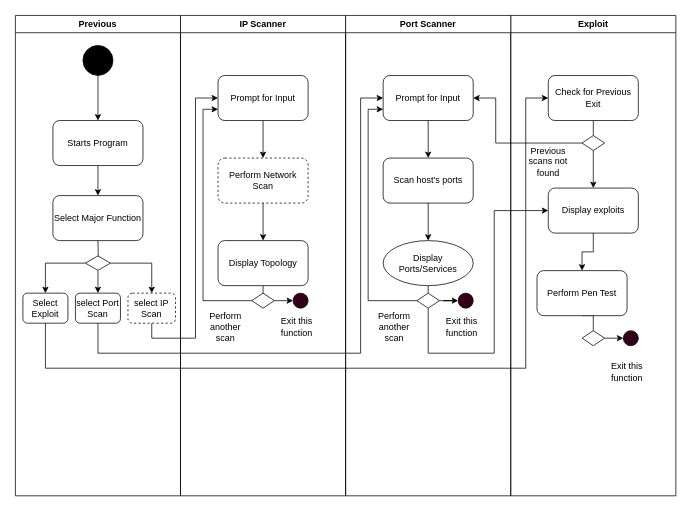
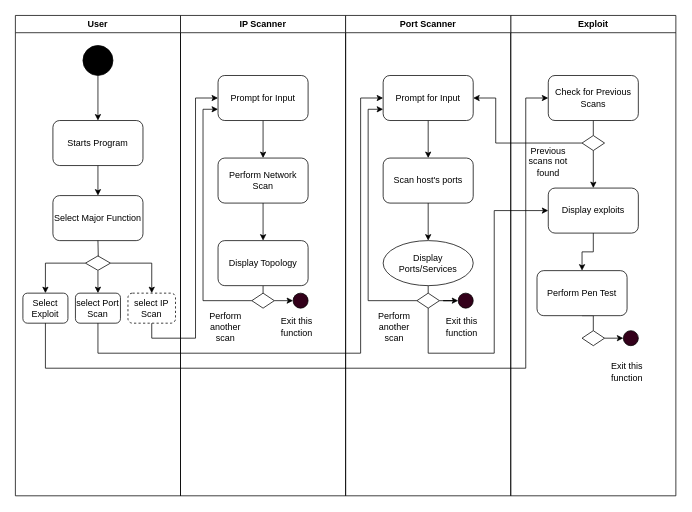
(98, 24) -> (98, 24)
(593, 98) -> (593, 98)
(263, 180) -> (263, 180)
